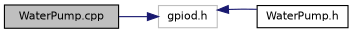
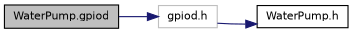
(243, 9) -> (231, 24)
(62, 17) -> (62, 17)
